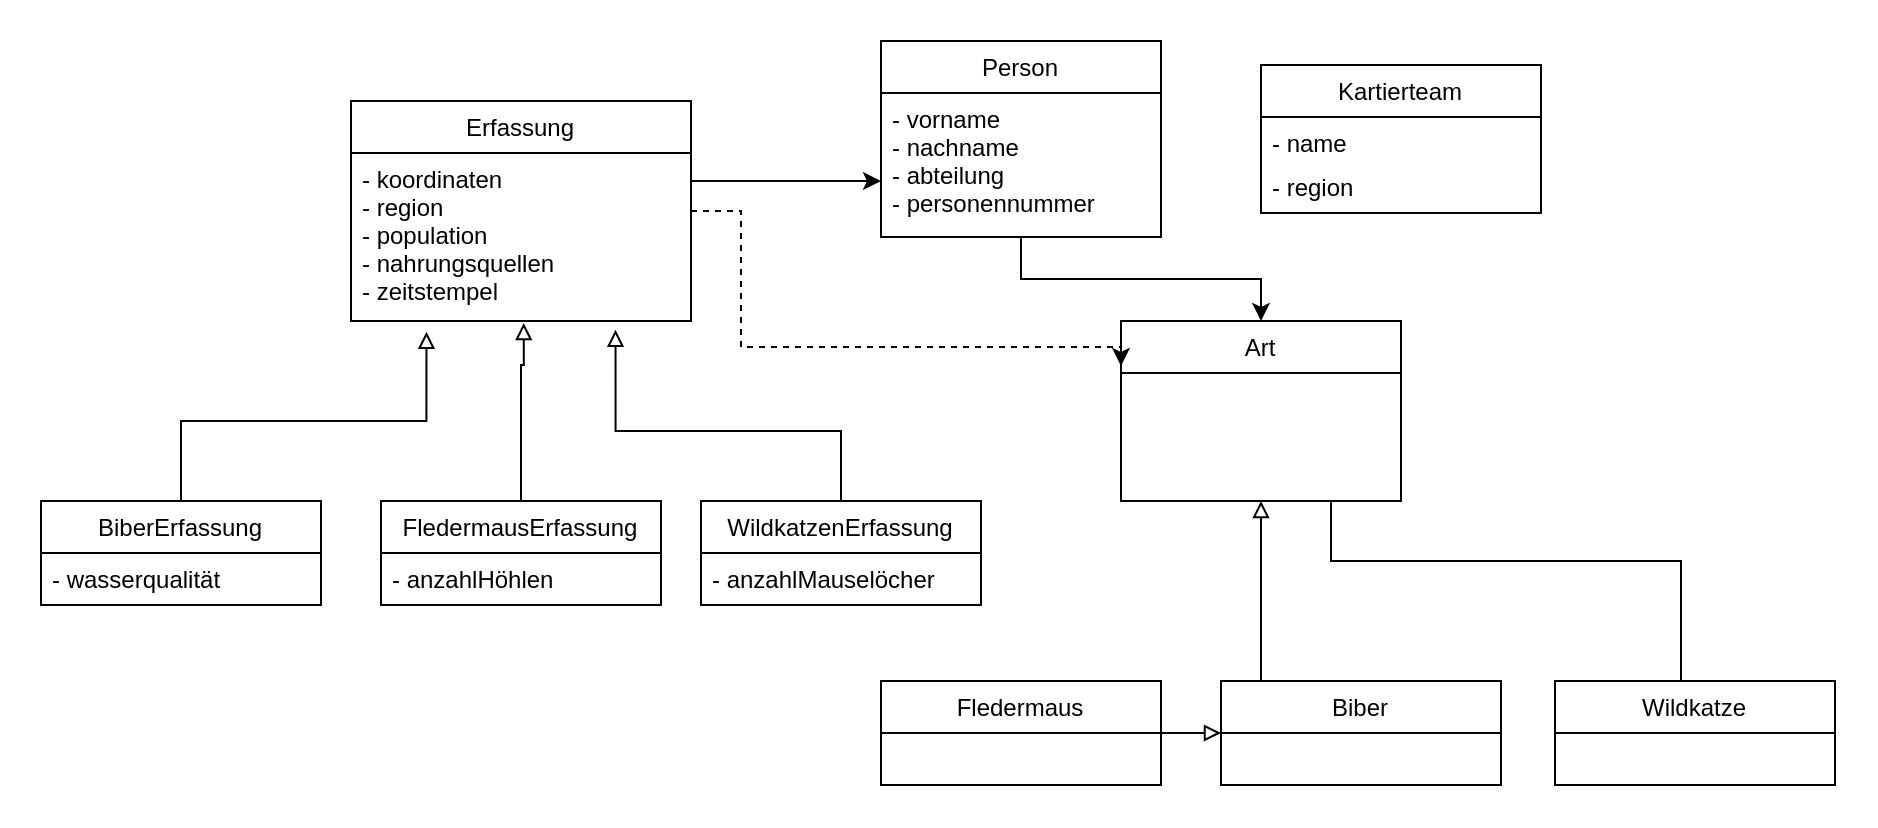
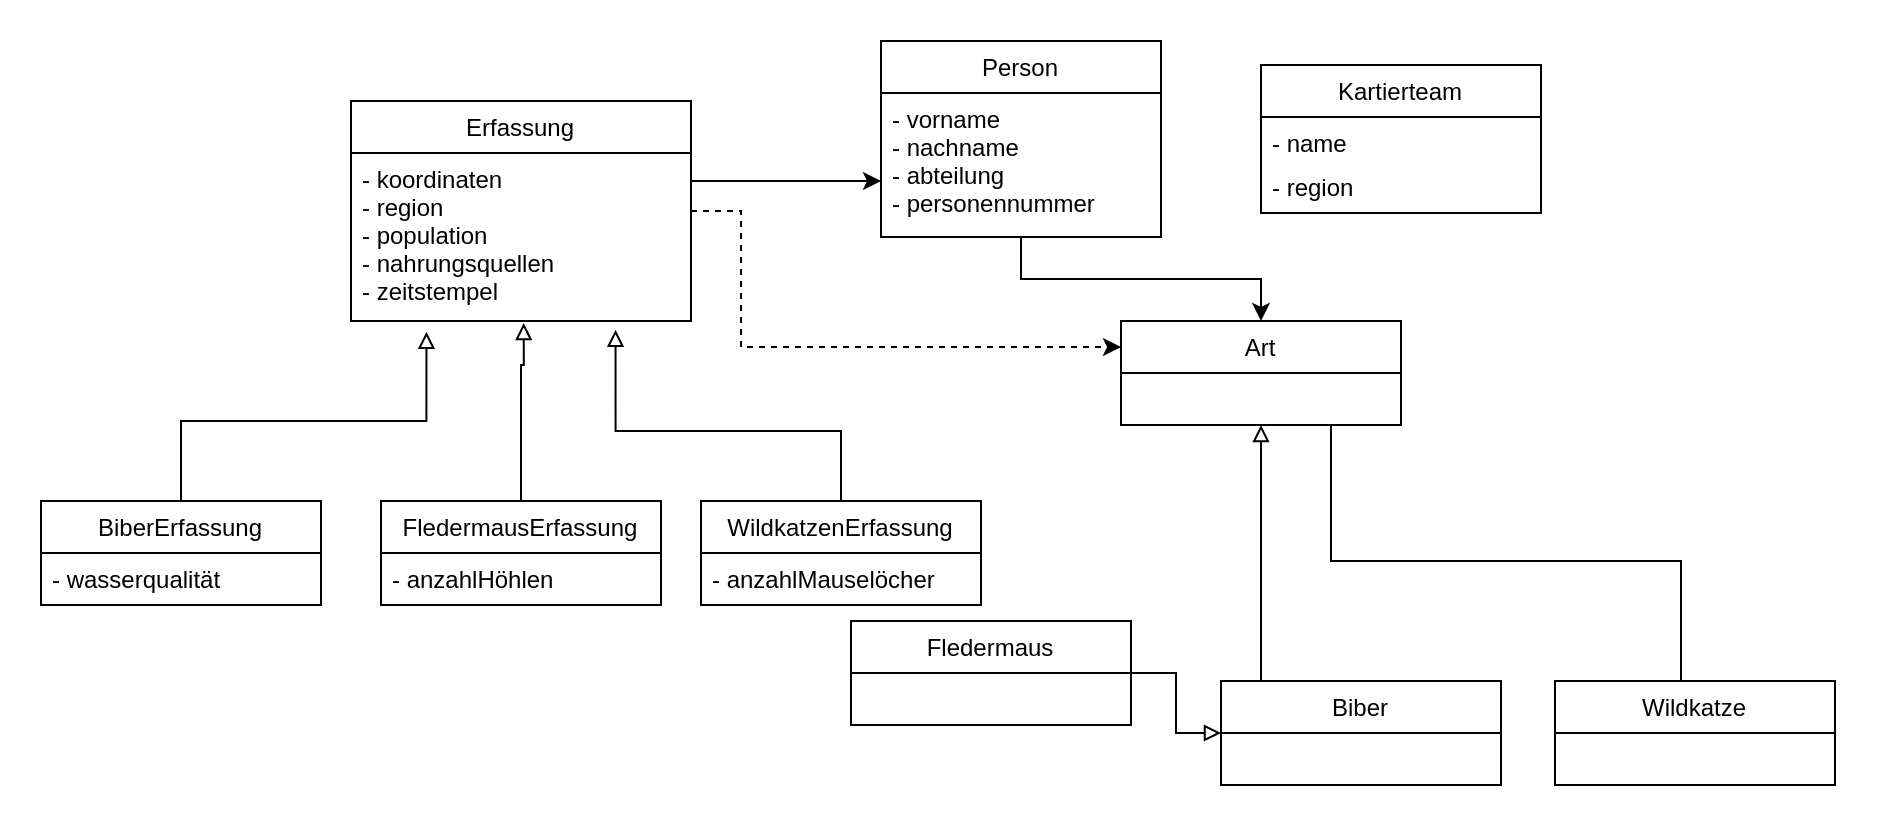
(1261, 411) -> (1261, 373)
(1021, 733) -> (991, 673)
